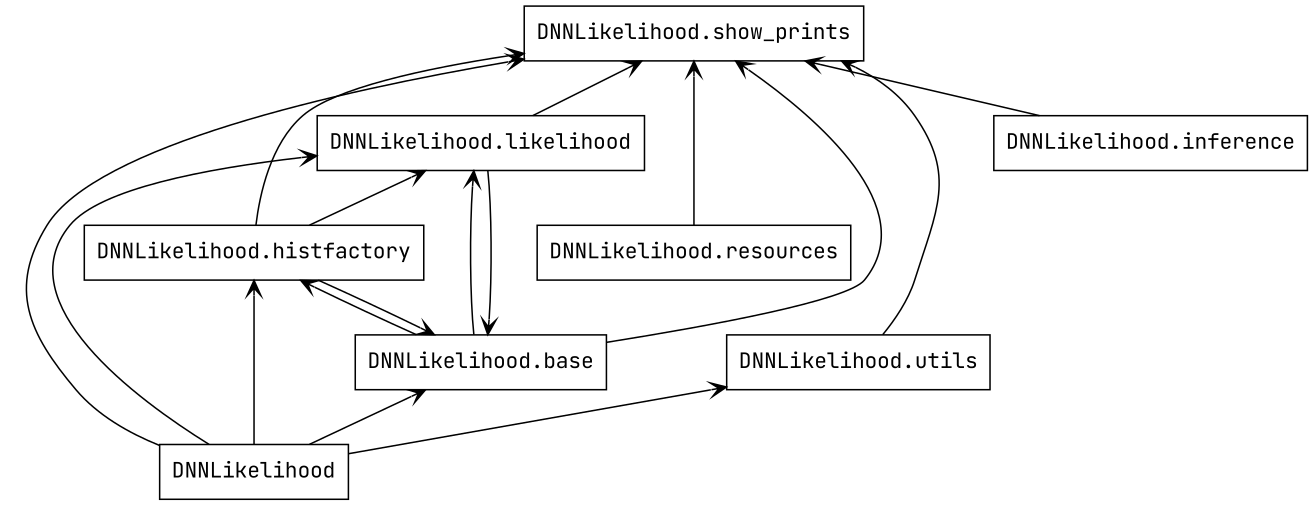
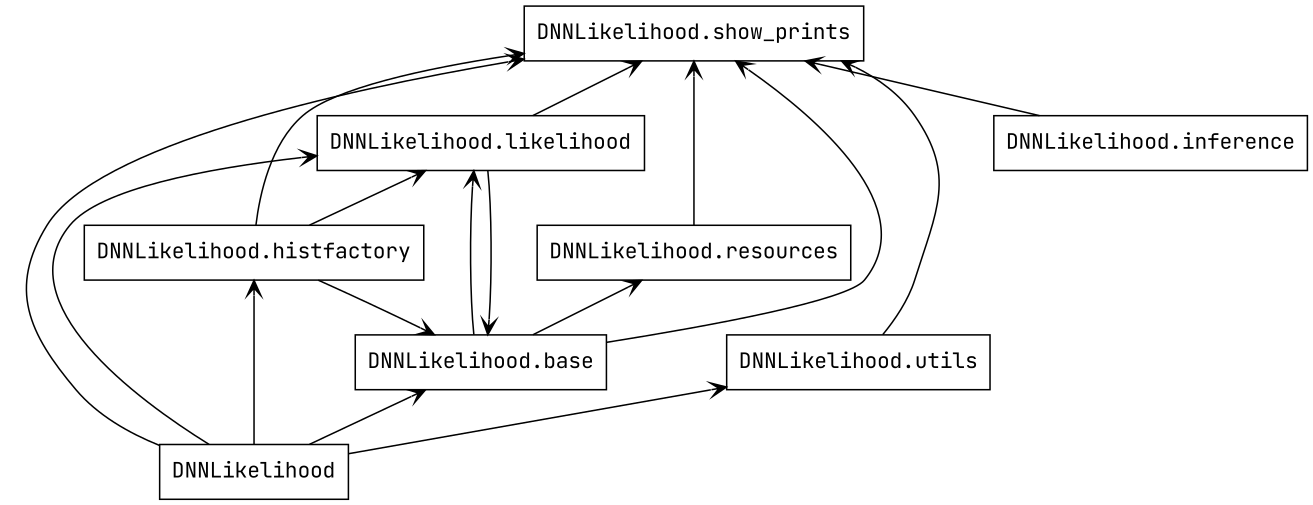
(365, 311) -> (580, 311)
